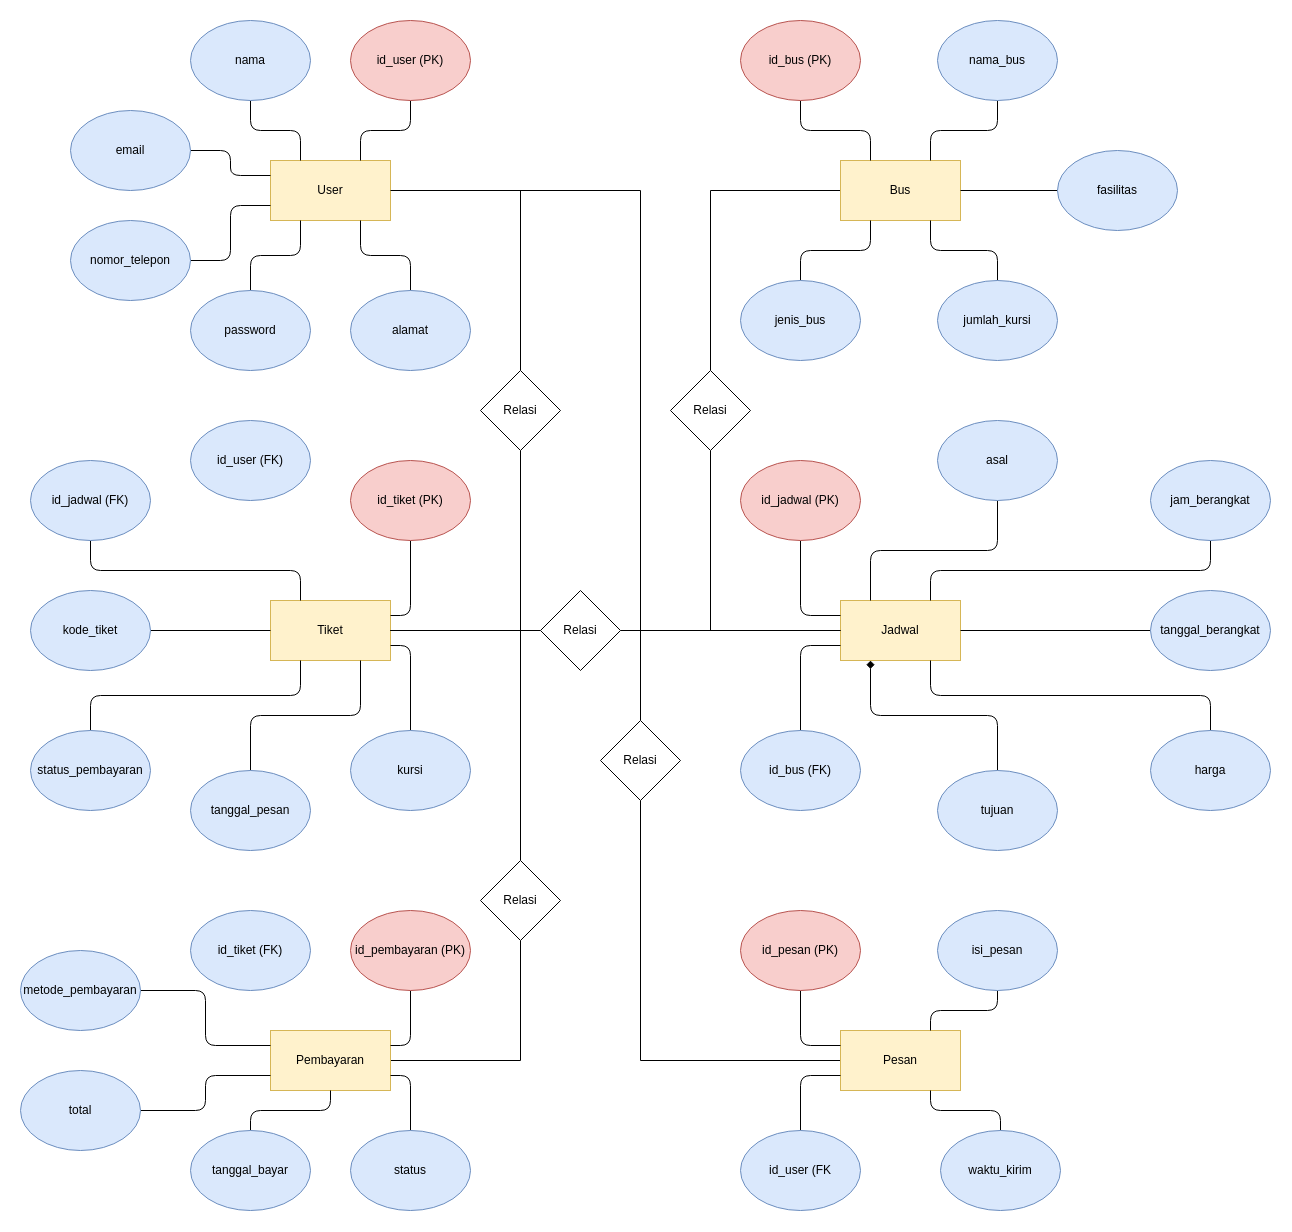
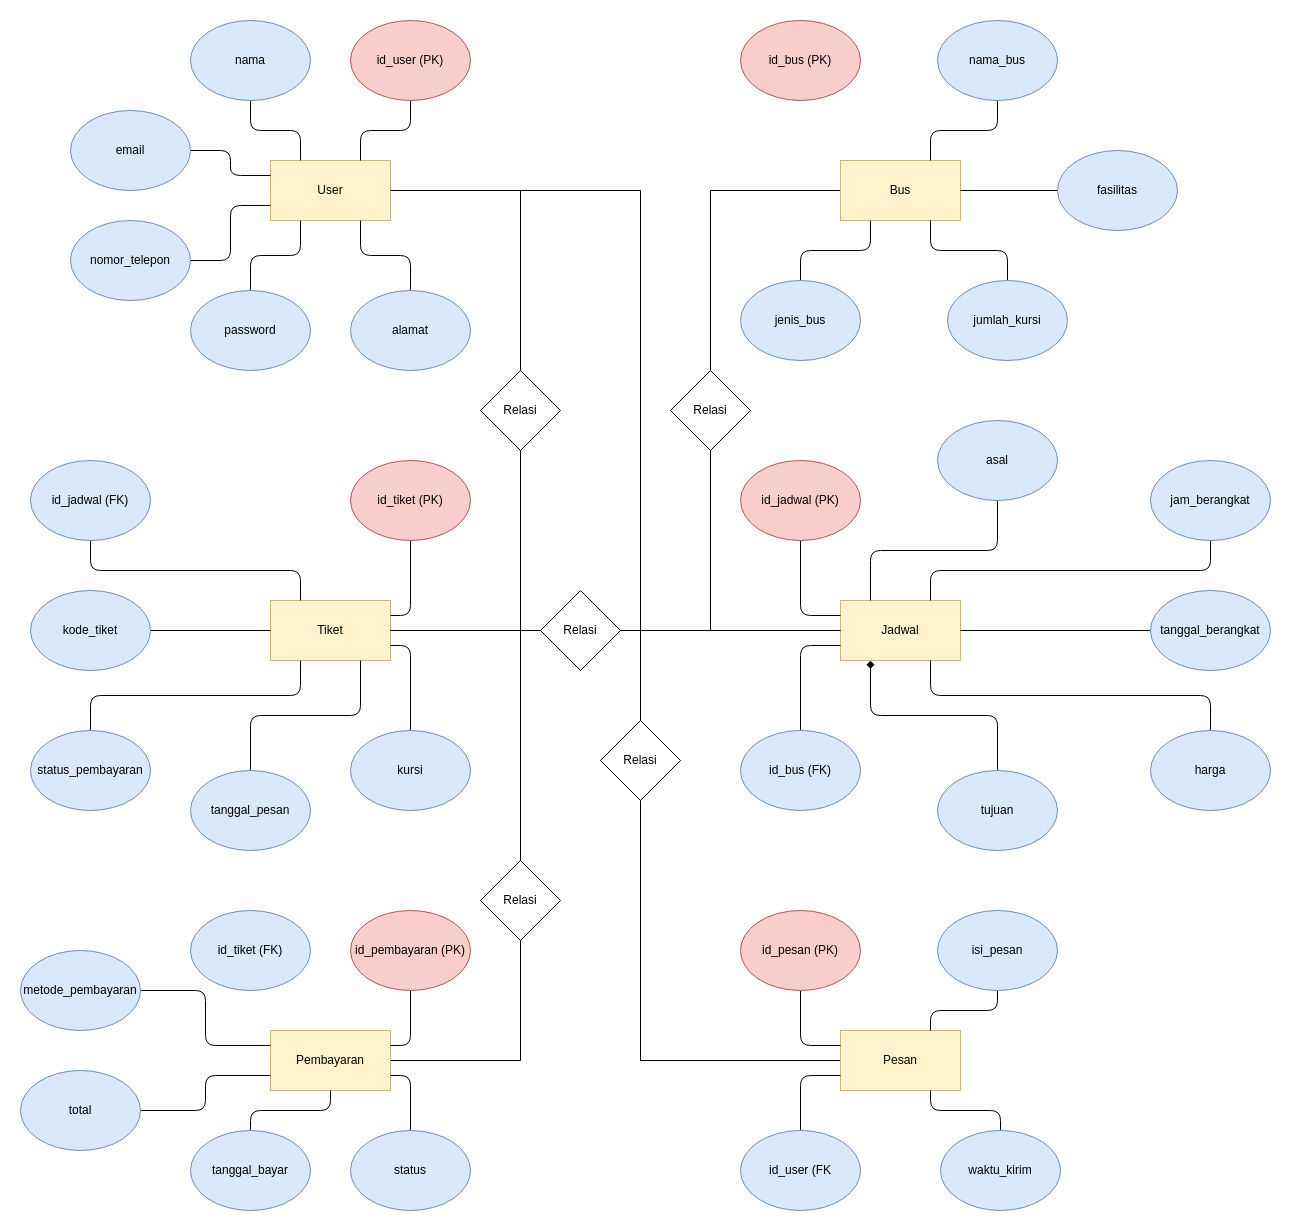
(836, 131) -> none
(998, 321) -> (1008, 321)
(251, 461) -> none
